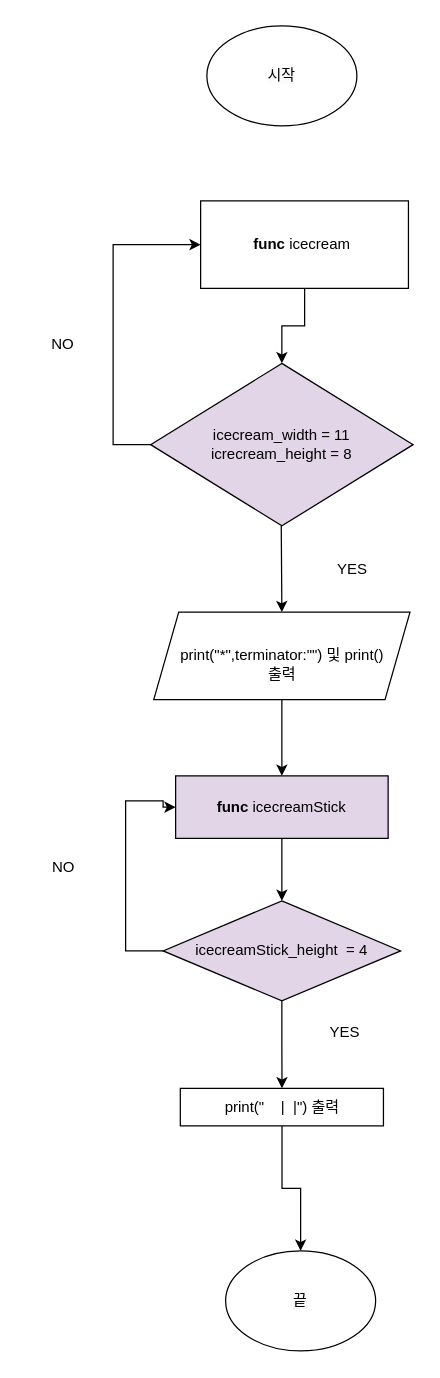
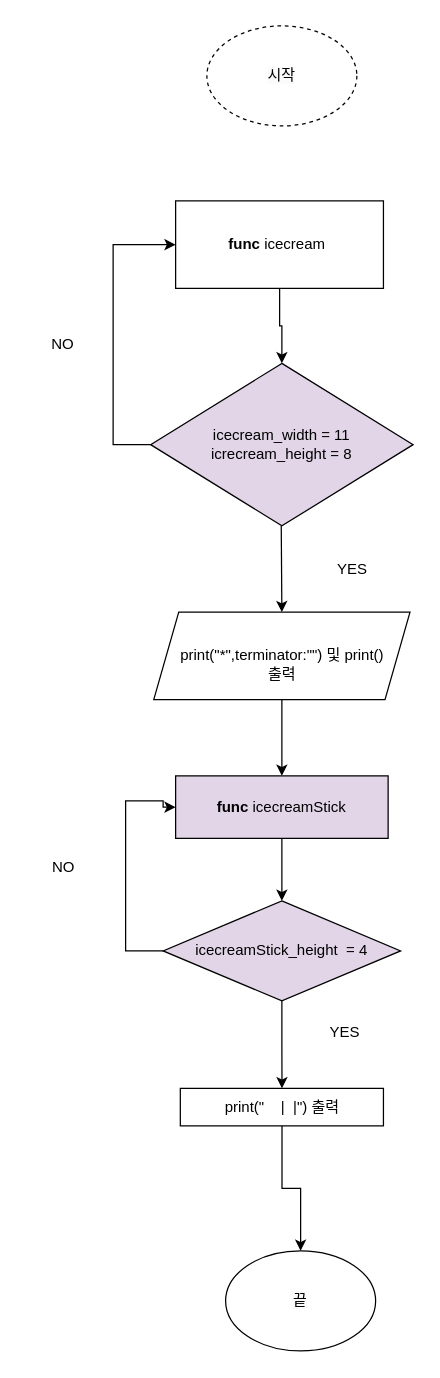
(282, 76) -> (282, 76)
(305, 244) -> (280, 244)
